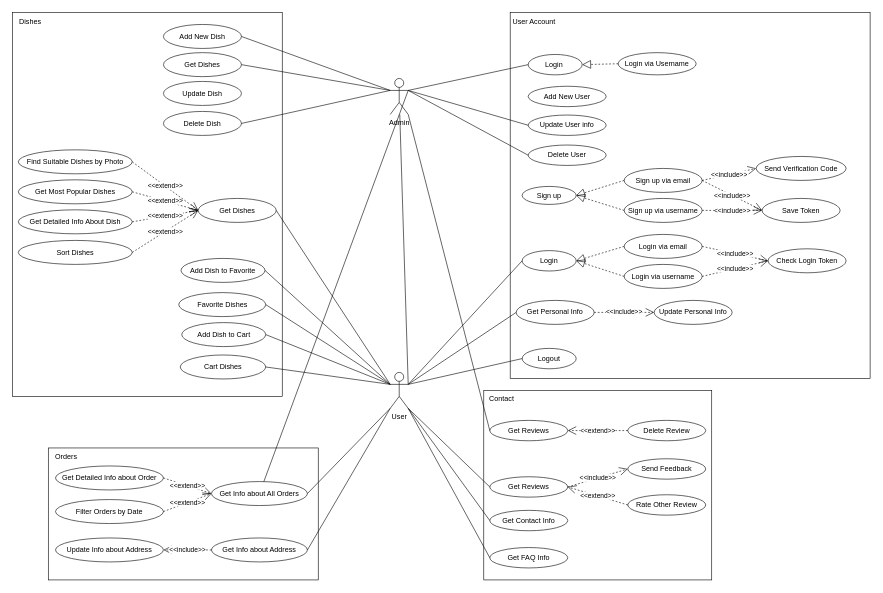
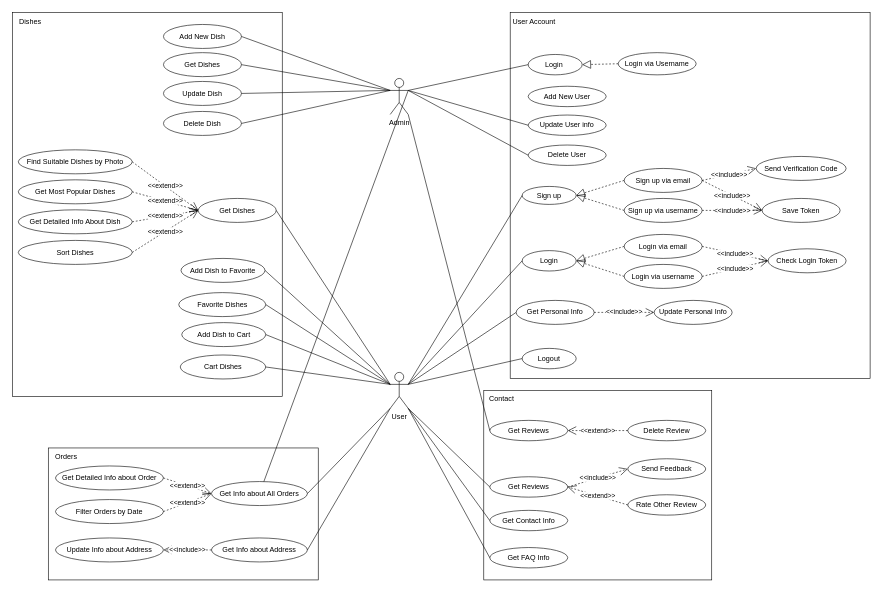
none -> (312, 92)
(404, 249) -> (467, 286)
